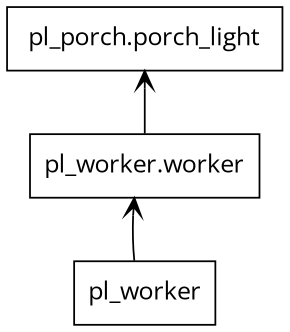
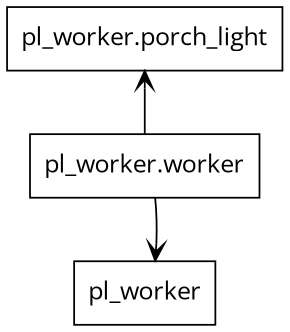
(145, 39) -> (145, 39)
(133, 238) -> (157, 220)
